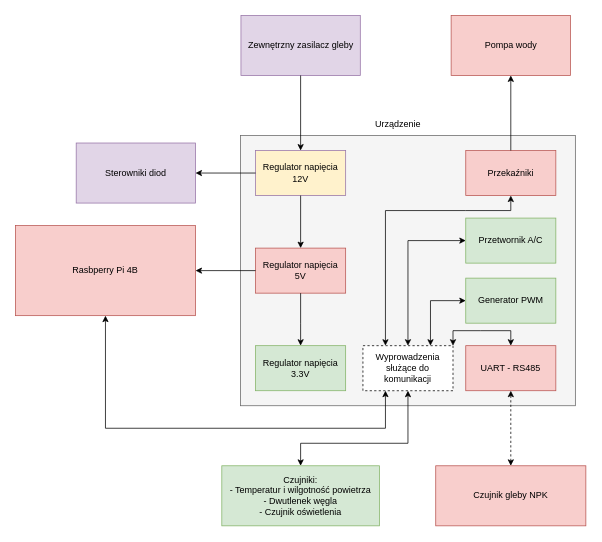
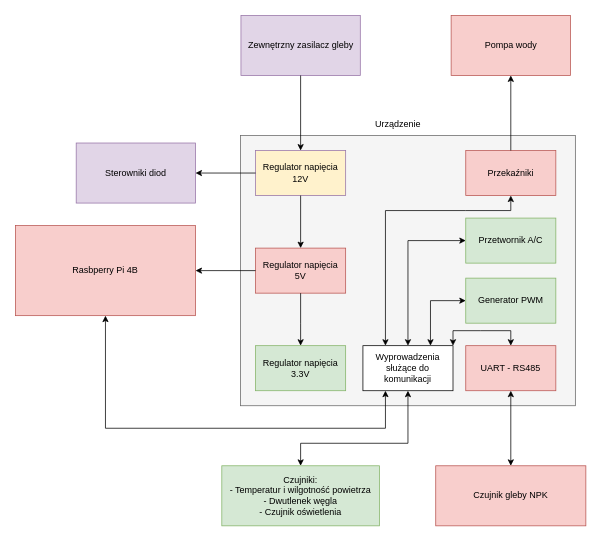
(408, 368) -> (408, 368)
(510, 428) -> (510, 428)
